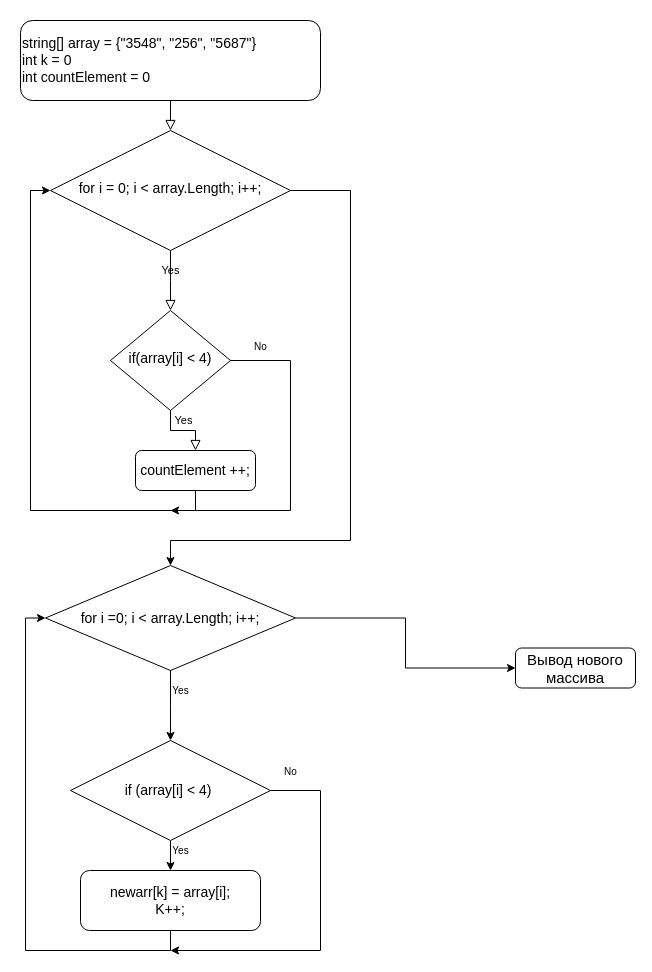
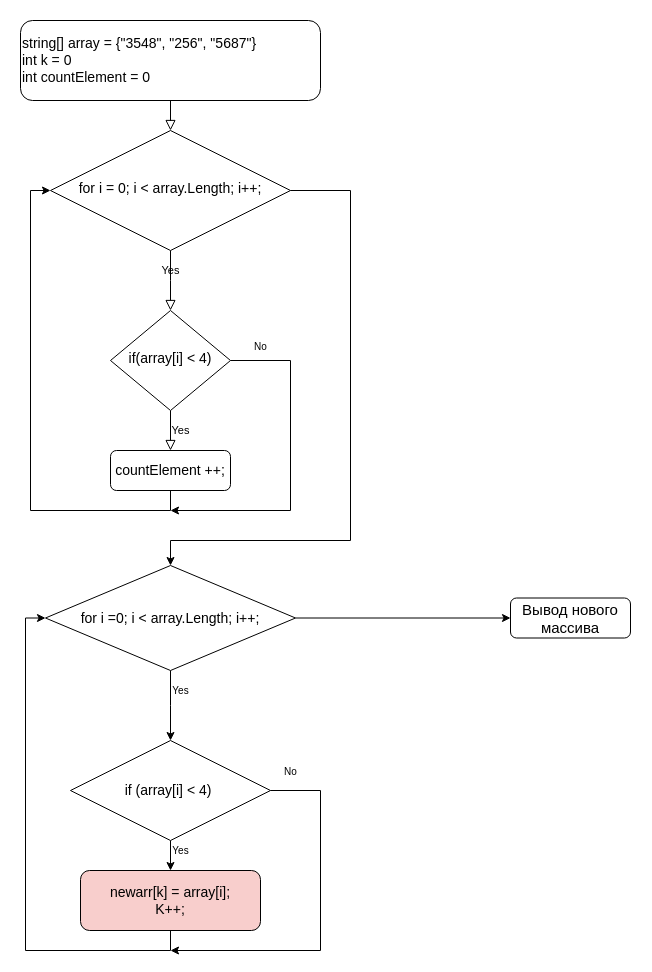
(196, 471) -> (171, 471)
(576, 668) -> (571, 618)
(171, 901) -> (171, 901)
